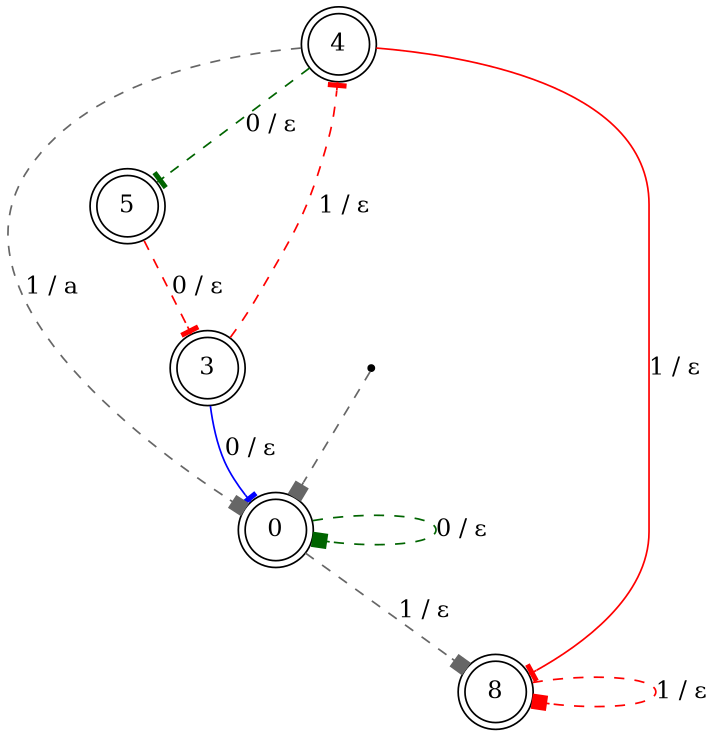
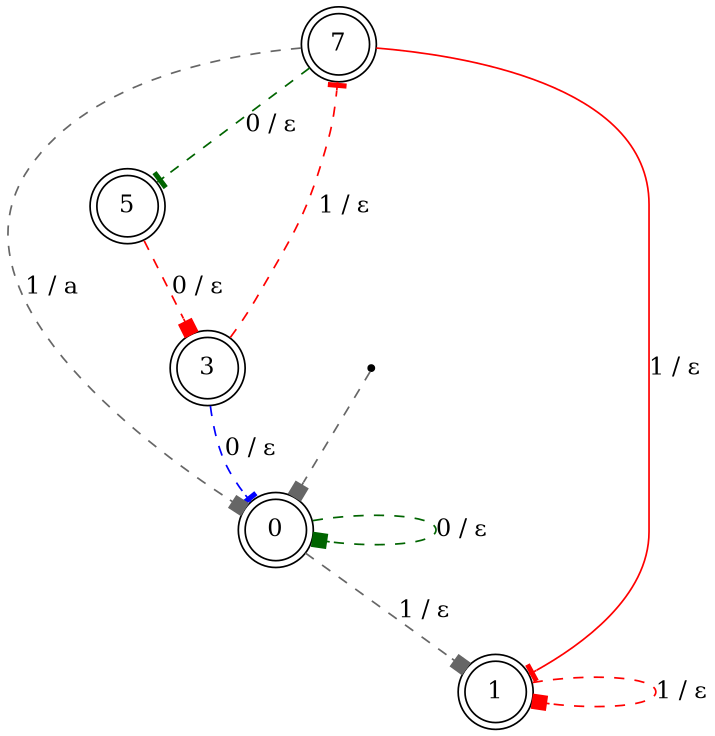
(339, 44) -> (339, 44)
(166, 283) -> (164, 280)
(221, 453) -> (221, 453)
(496, 692) -> (496, 692)
